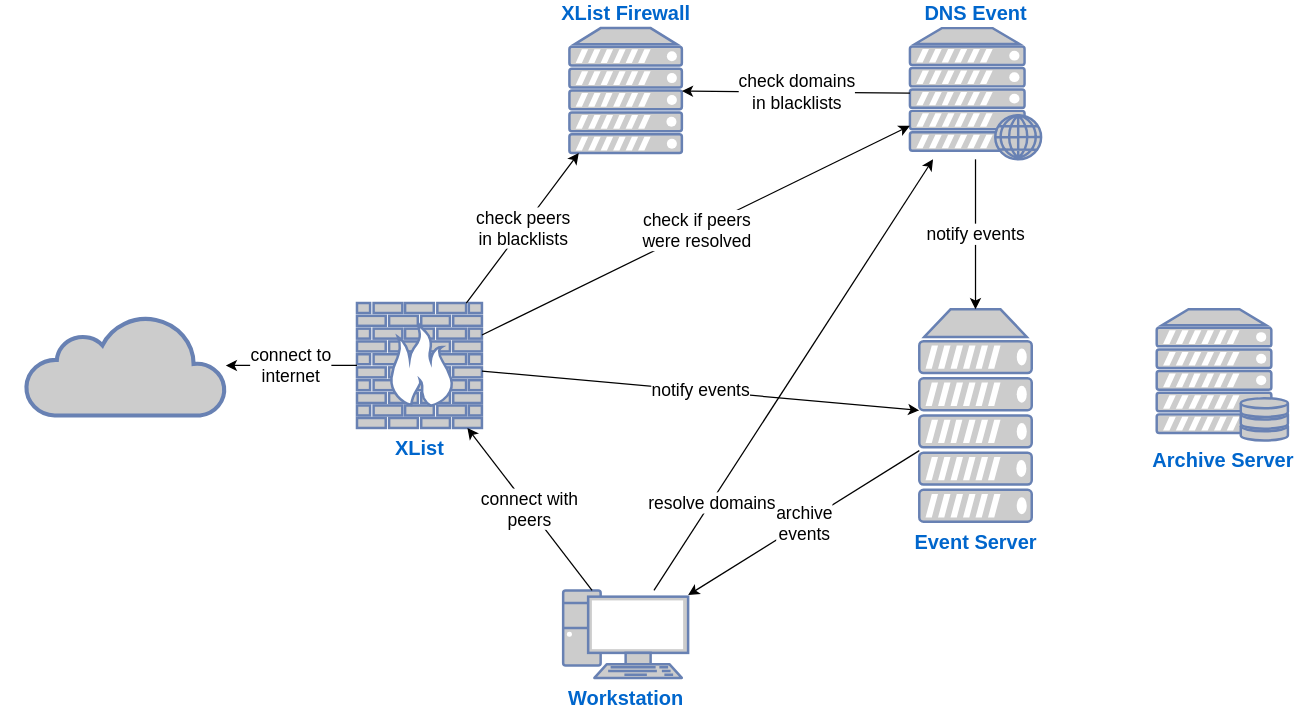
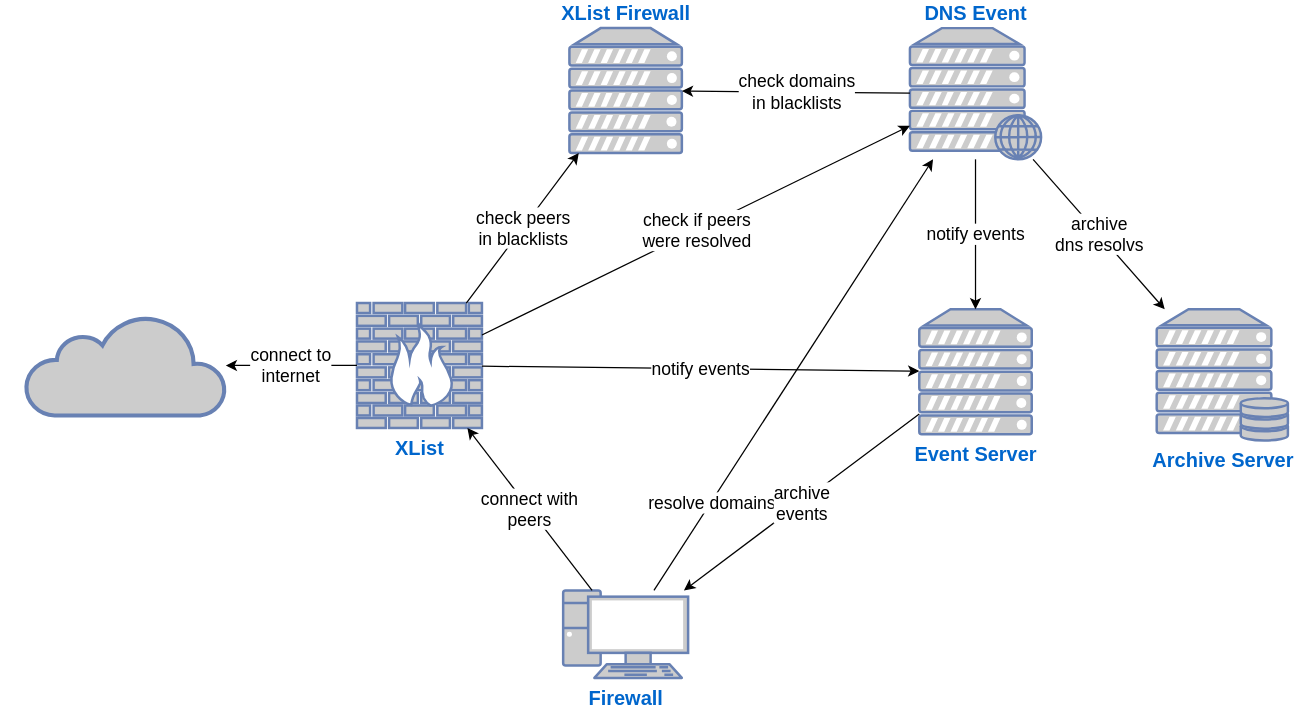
none -> (1064, 195)
(976, 416) -> (976, 372)
(626, 699) -> (626, 699)
